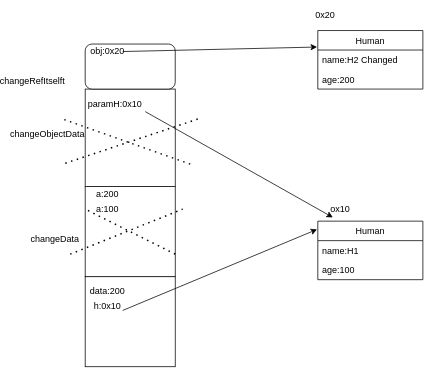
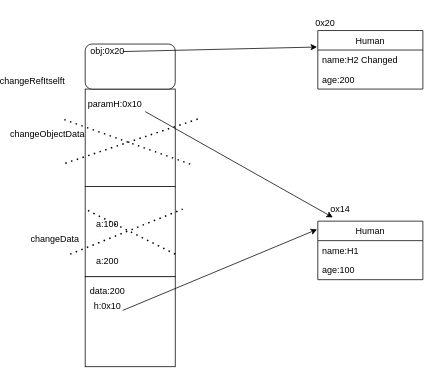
(325, 15) -> (325, 23)
(108, 194) -> (108, 261)
(108, 209) -> (108, 224)
(340, 209) -> (340, 209)
